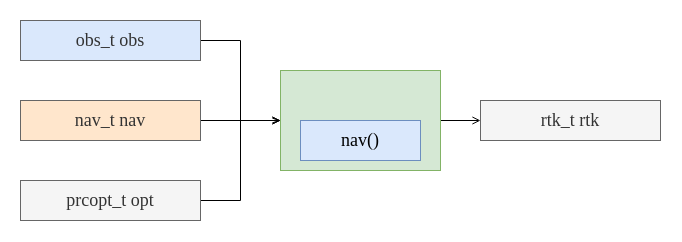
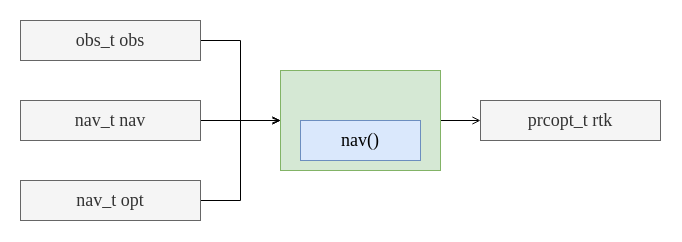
(111, 41) -> (111, 41)
(111, 121) -> (111, 121)
(571, 121) -> (571, 121)
(111, 201) -> (111, 201)
